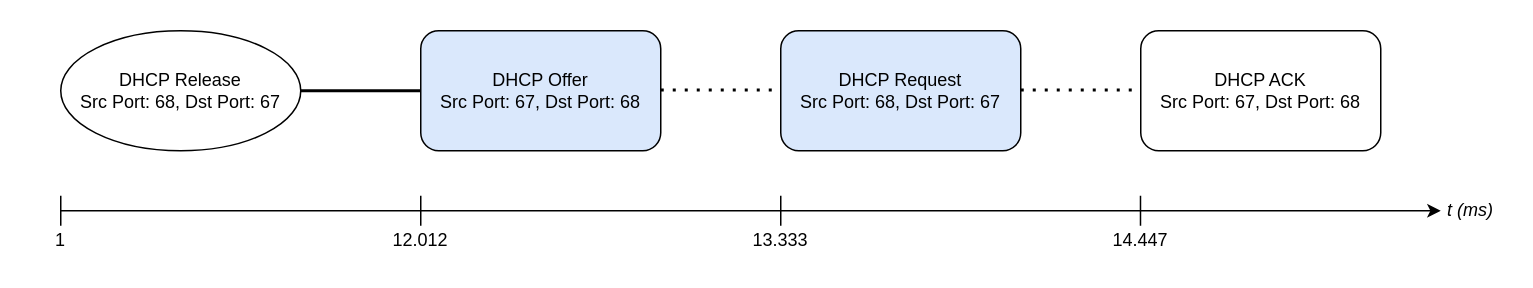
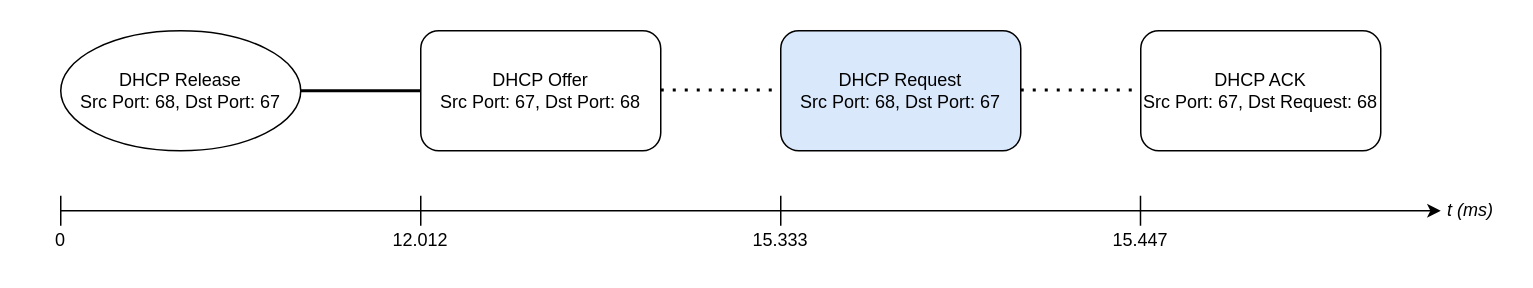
(541, 91) -> (541, 91)
(1261, 91) -> (1261, 91)
(61, 241) -> (61, 241)
(781, 241) -> (781, 241)
(1141, 241) -> (1141, 241)
